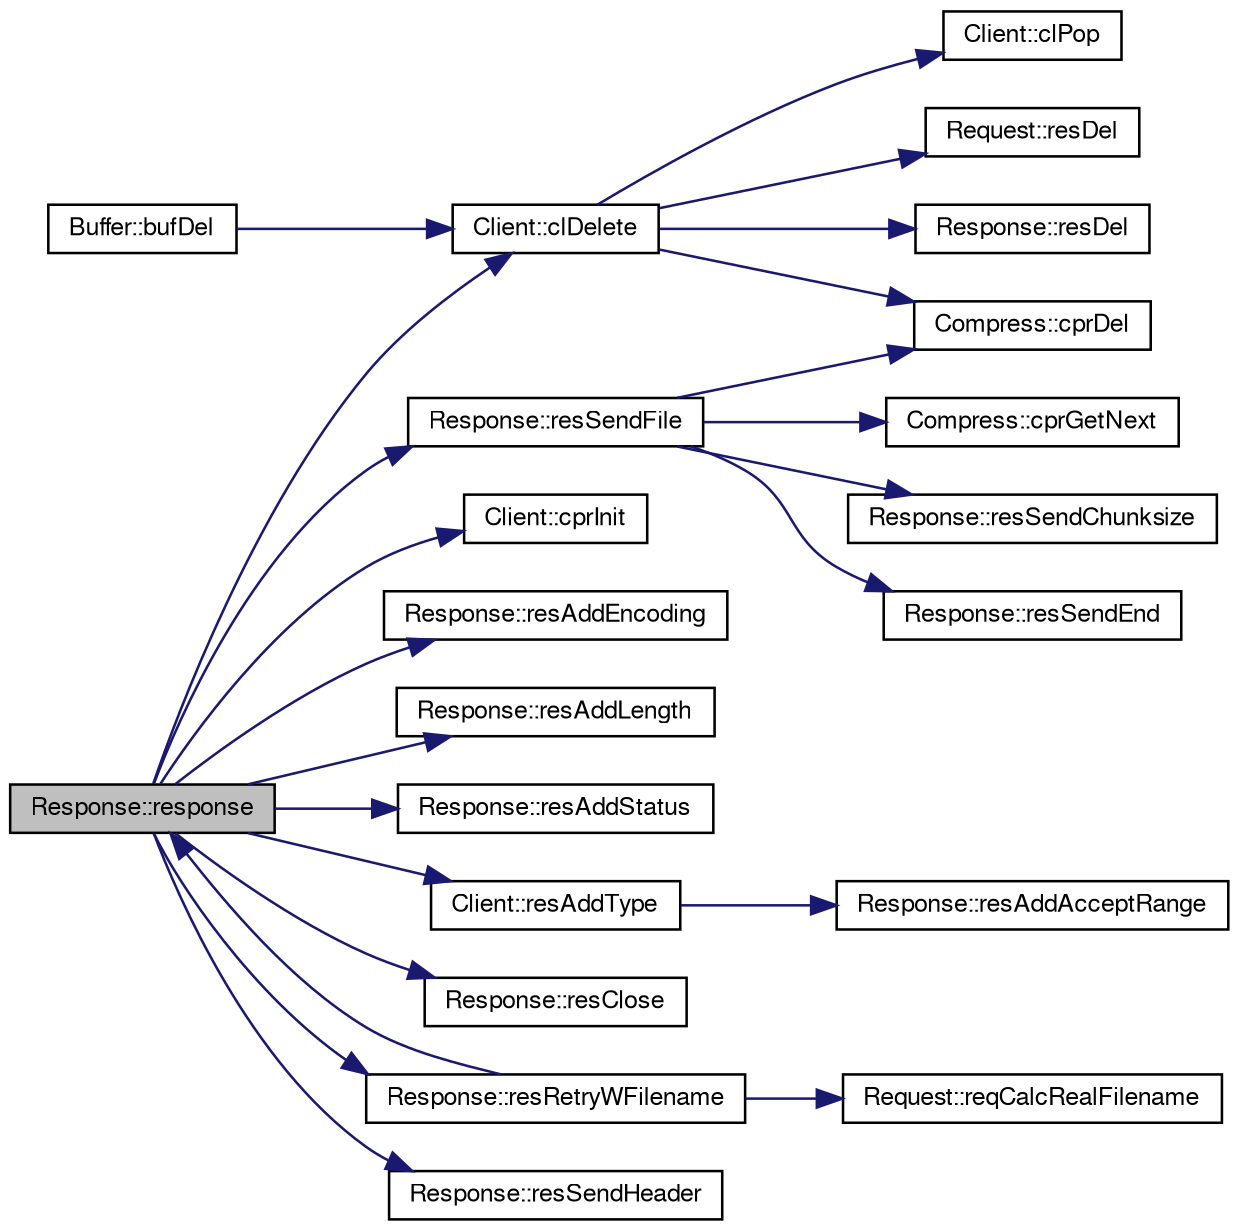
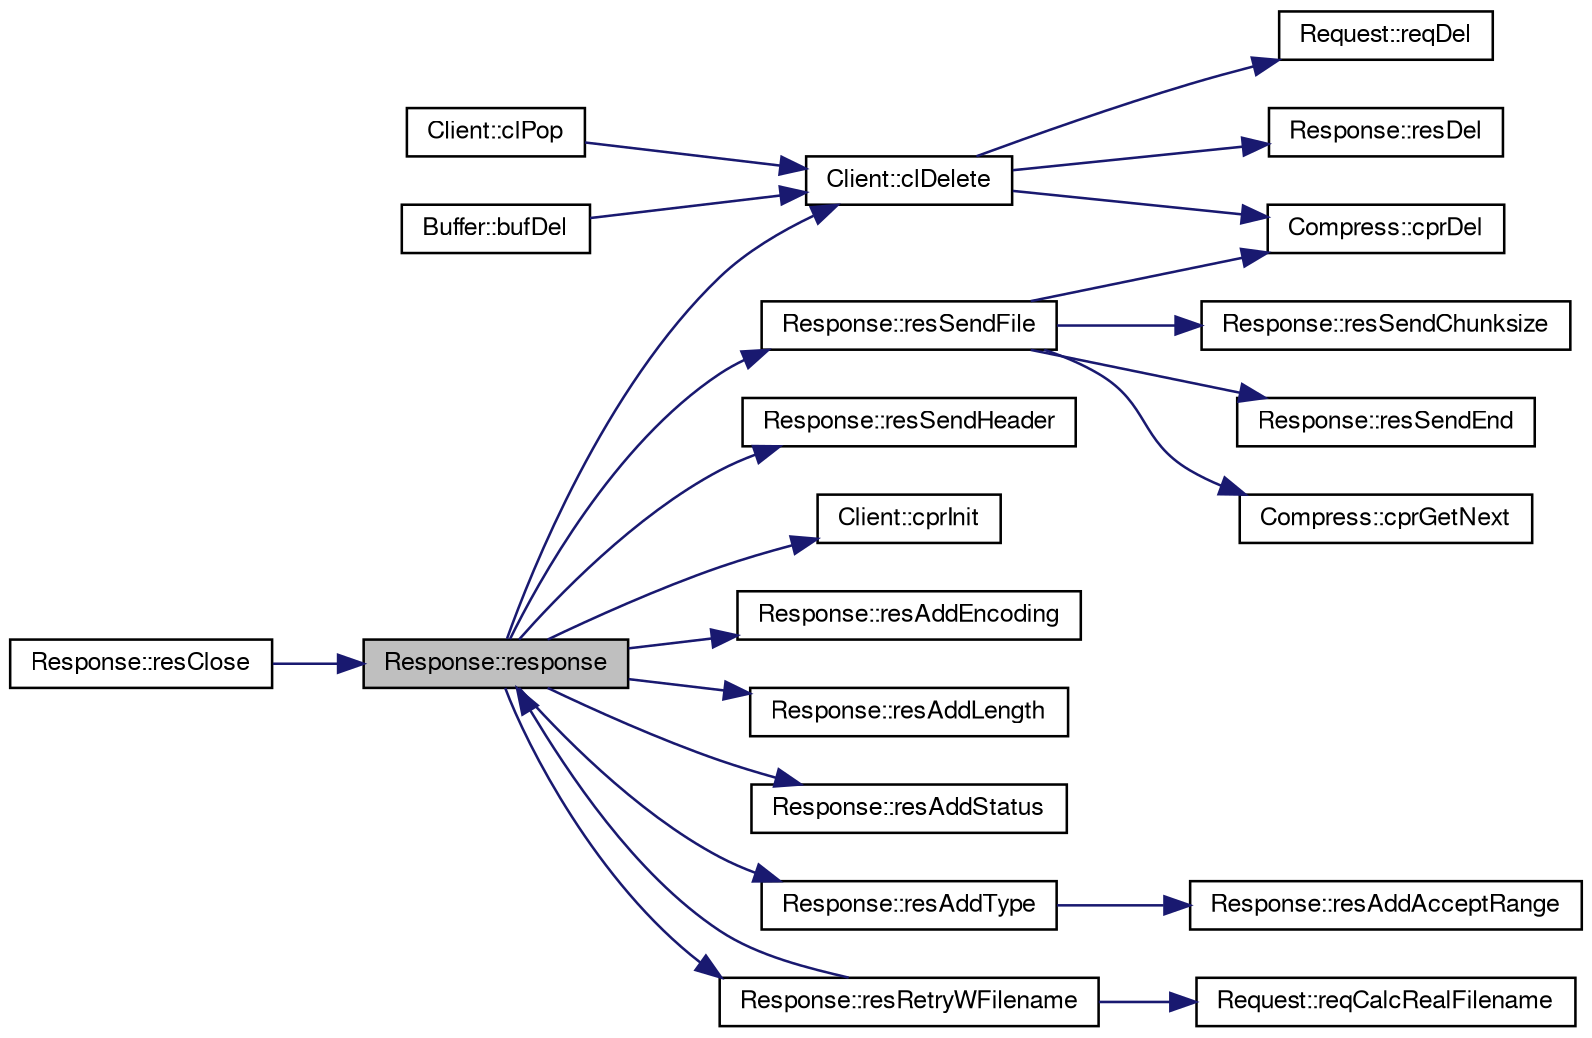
(753, 121) -> (683, 154)
(1032, 132) -> (1386, 36)
(556, 905) -> (909, 905)
(287, 911) -> (305, 664)
